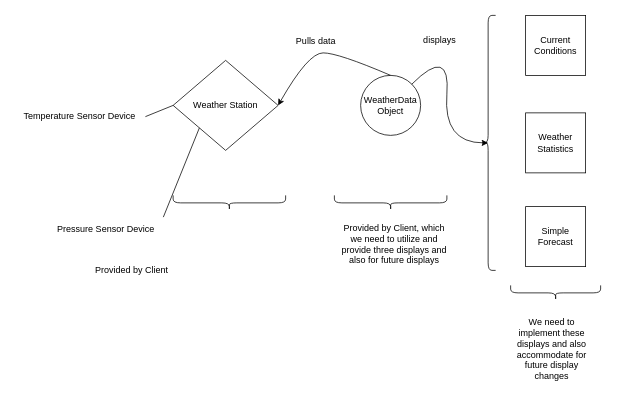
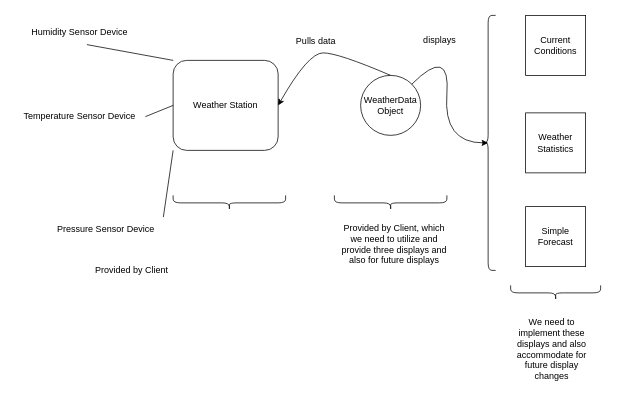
none -> (79, 33)
none -> (130, 53)
(225, 105) -> (225, 105)
